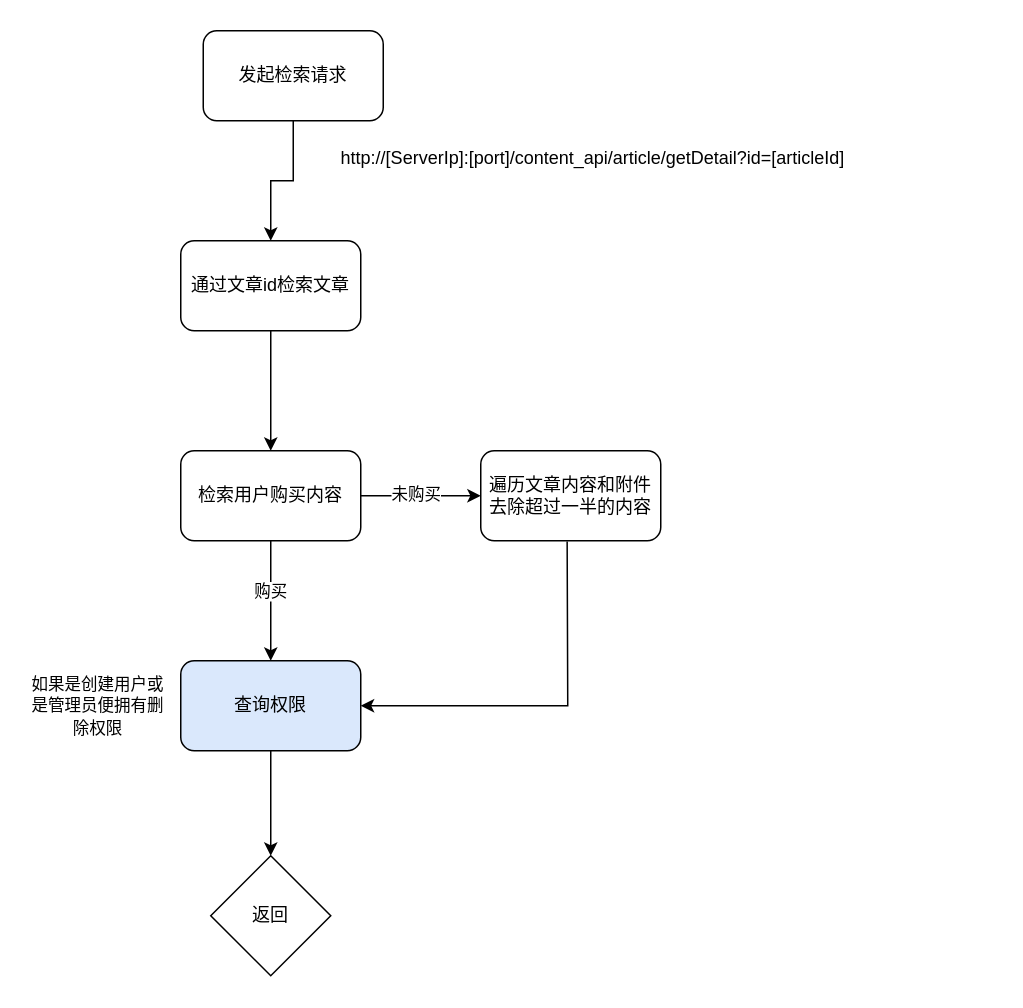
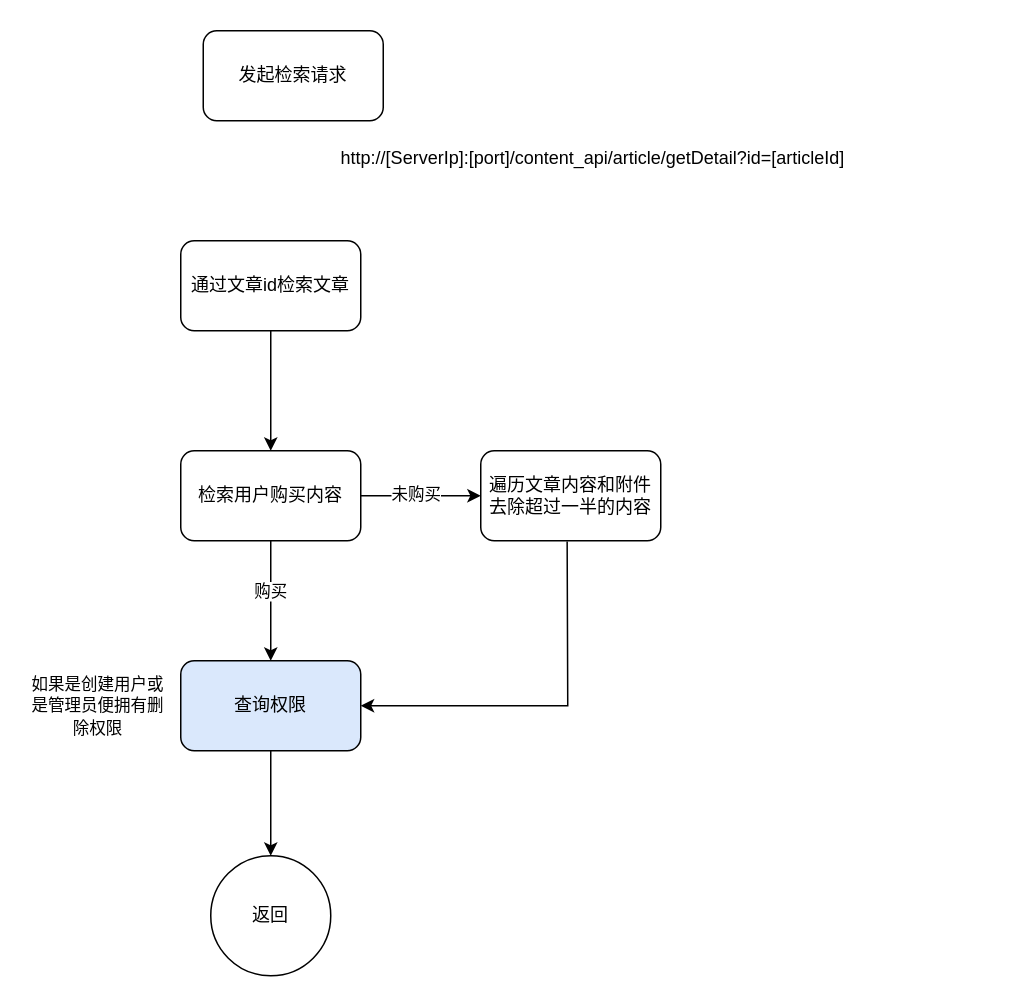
(287, 181) -> none
(271, 916) -> (271, 916)
